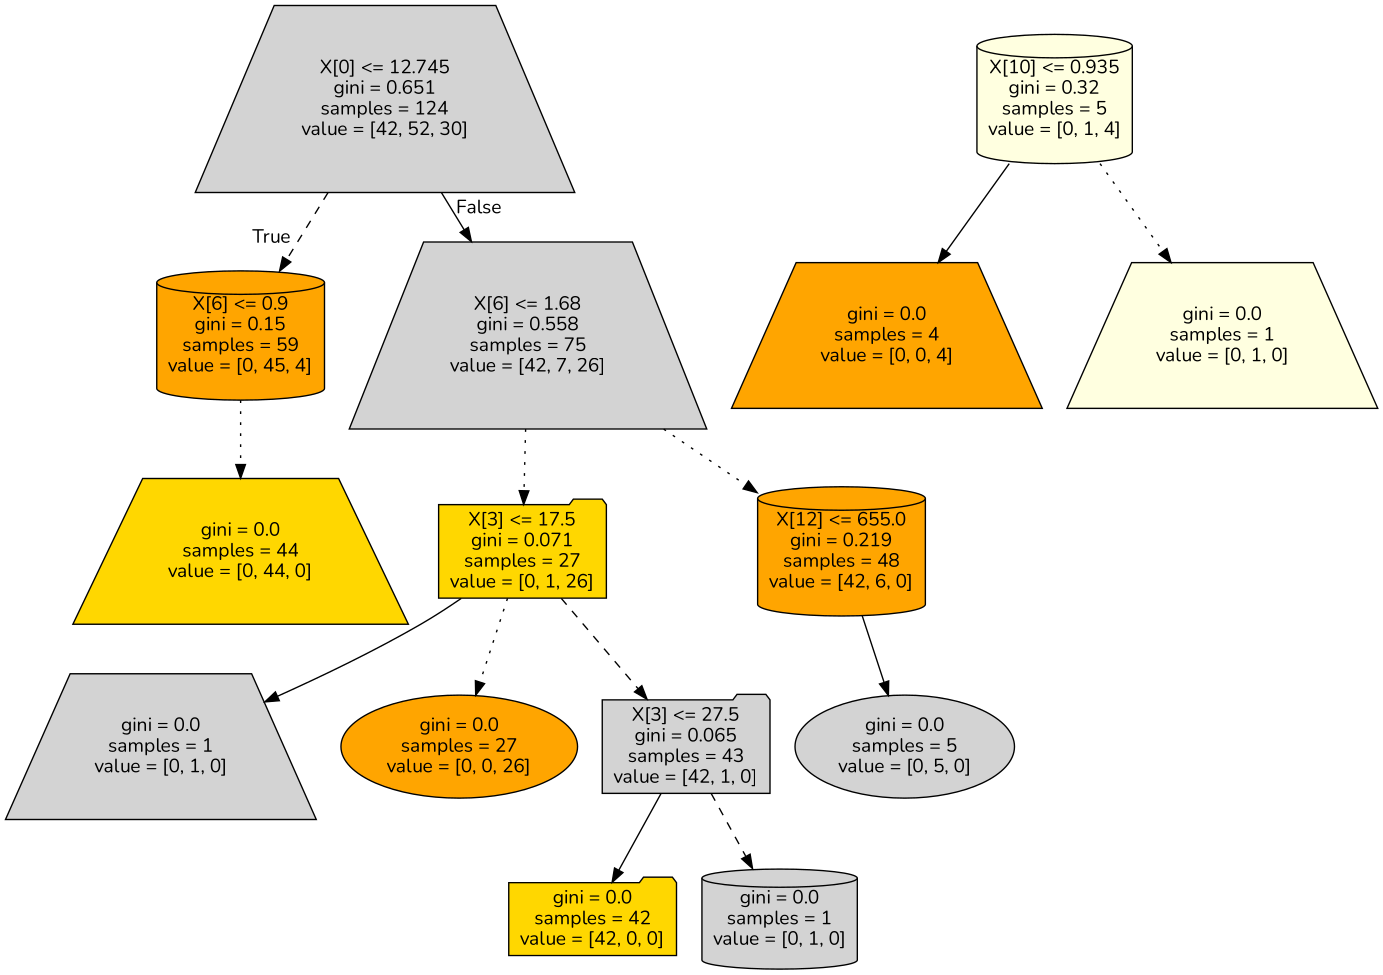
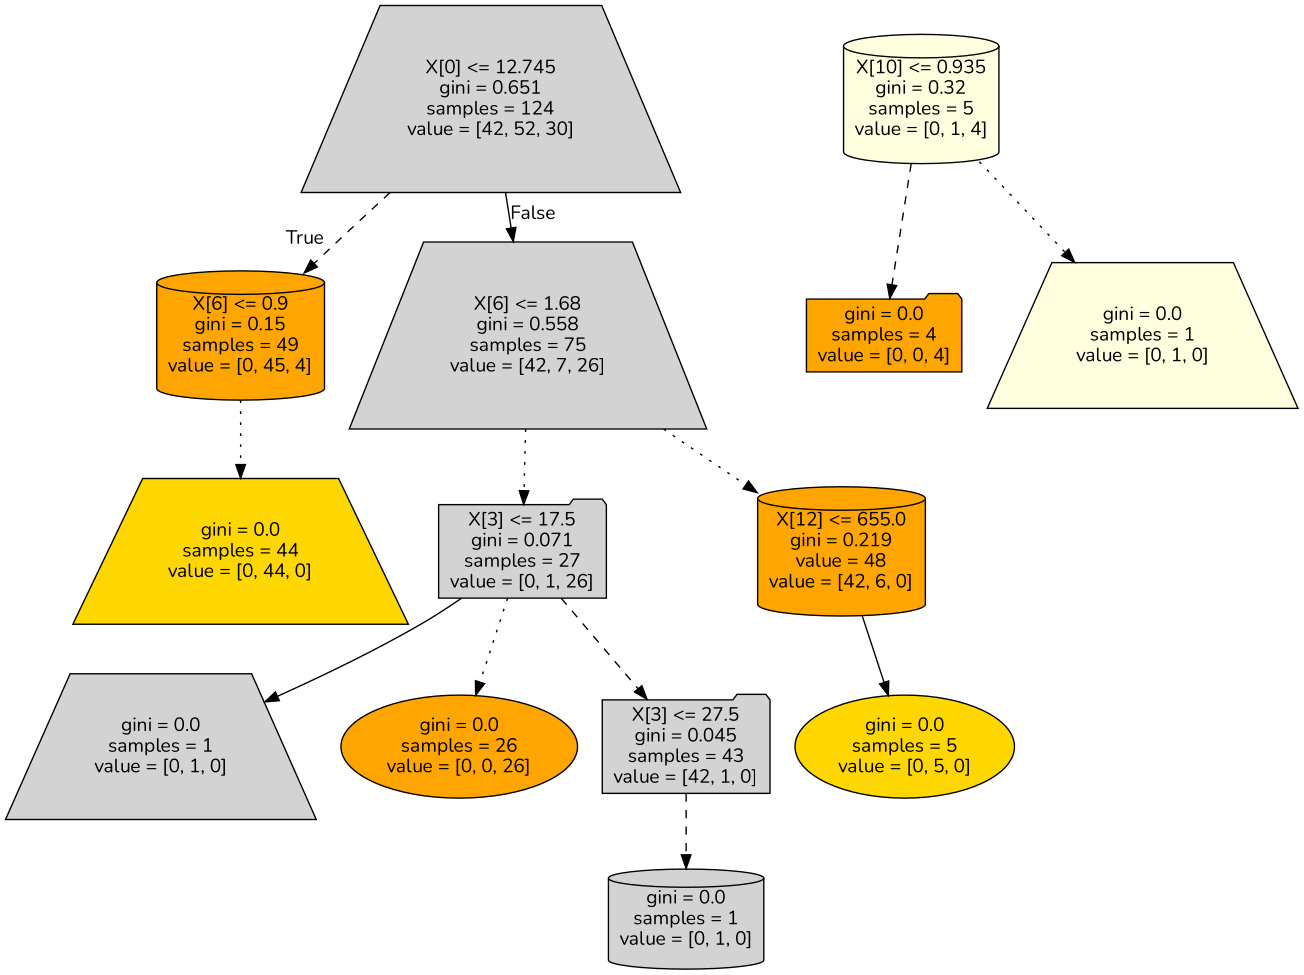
(978, 207) -> (902, 224)
(241, 336) -> (241, 336)
(887, 336) -> (884, 336)
(522, 551) -> (522, 551)
(842, 551) -> (842, 551)
(459, 747) -> (459, 747)
(686, 747) -> (686, 747)
(905, 747) -> (905, 747)
(593, 919) -> none
